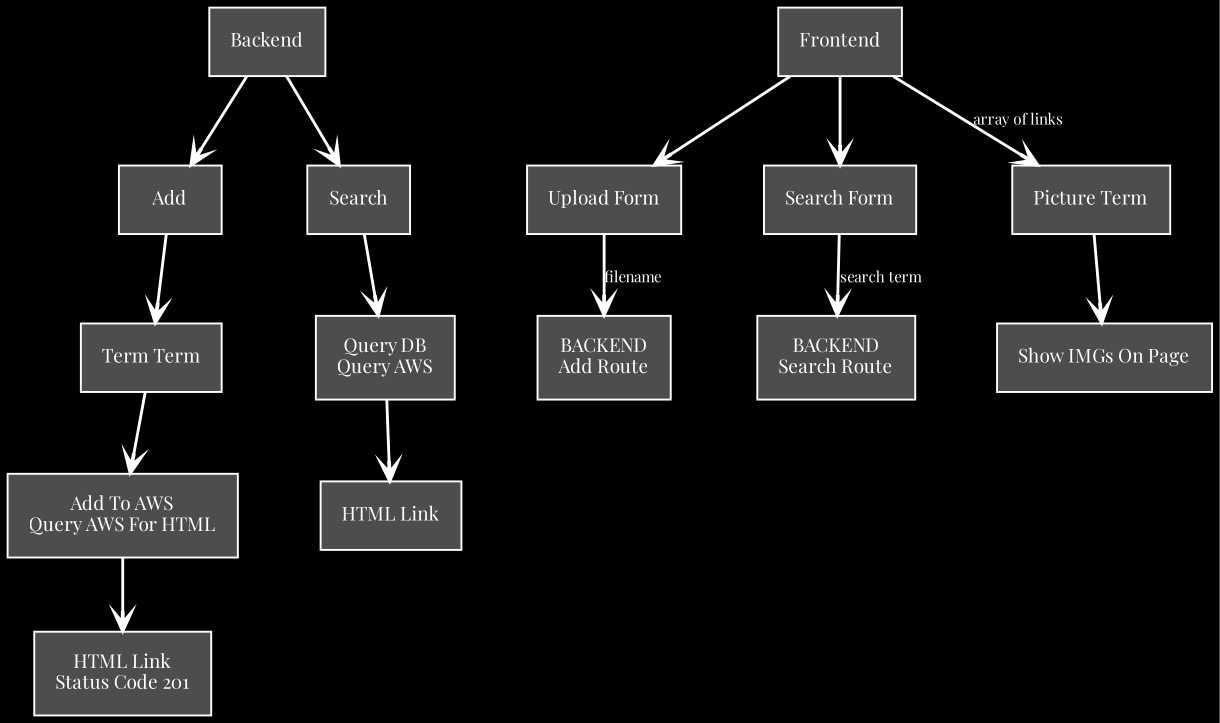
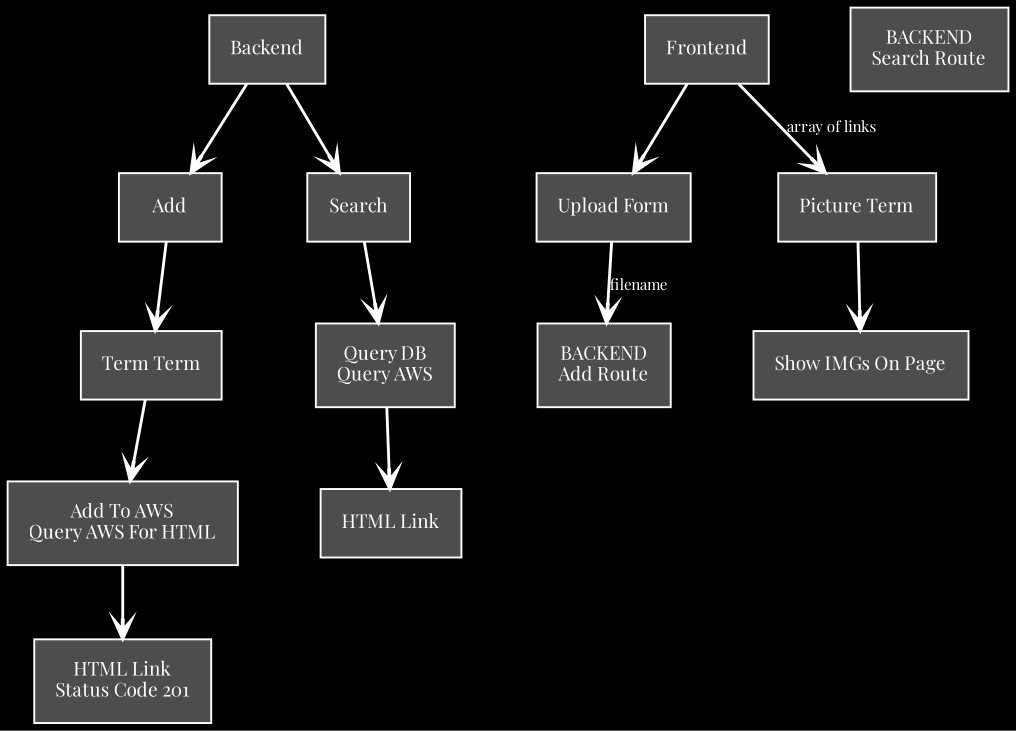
(840, 200) -> none
